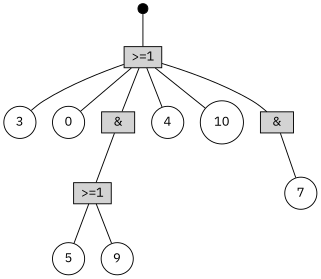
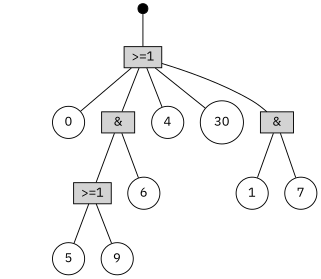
(20, 122) -> none
(222, 122) -> (222, 122)
none -> (144, 193)
none -> (252, 193)
